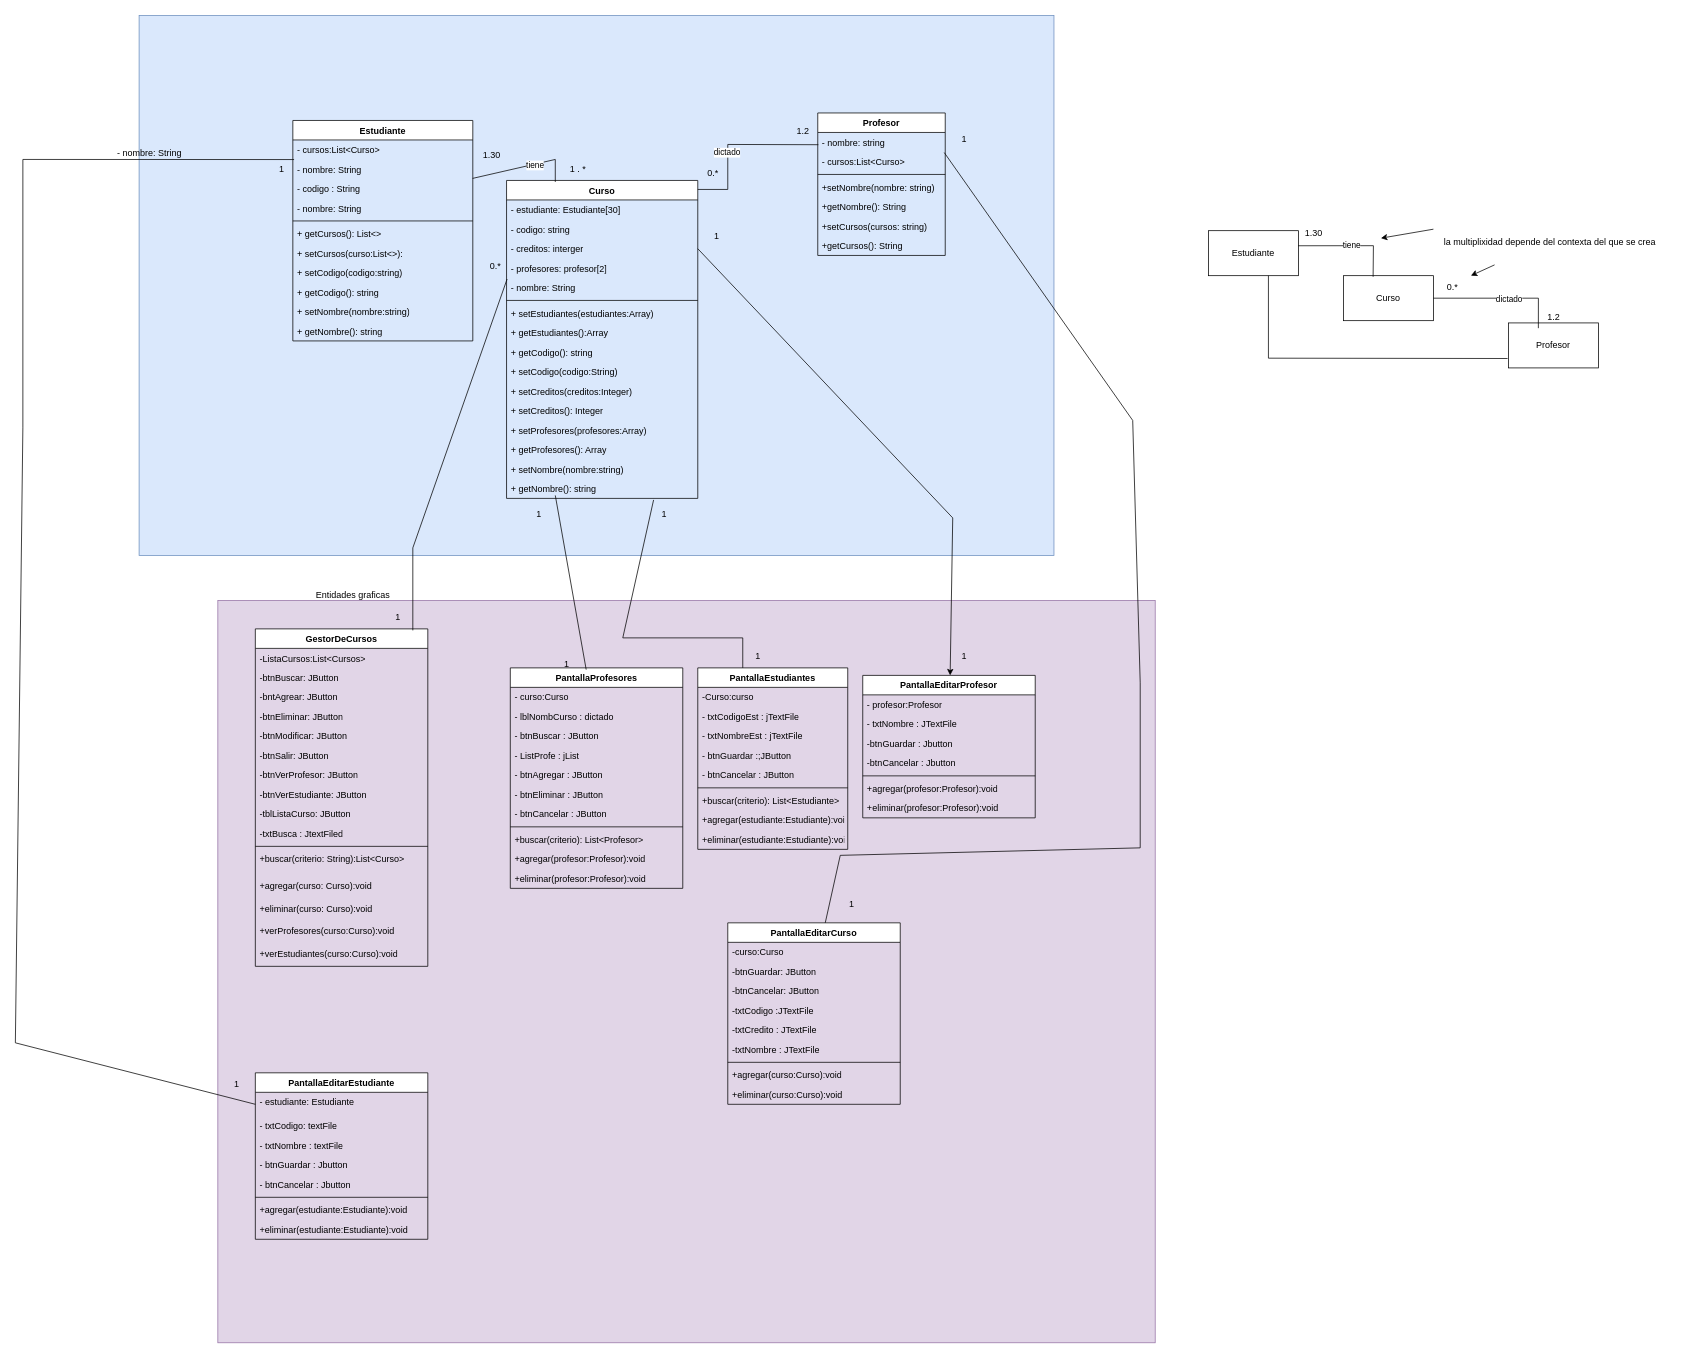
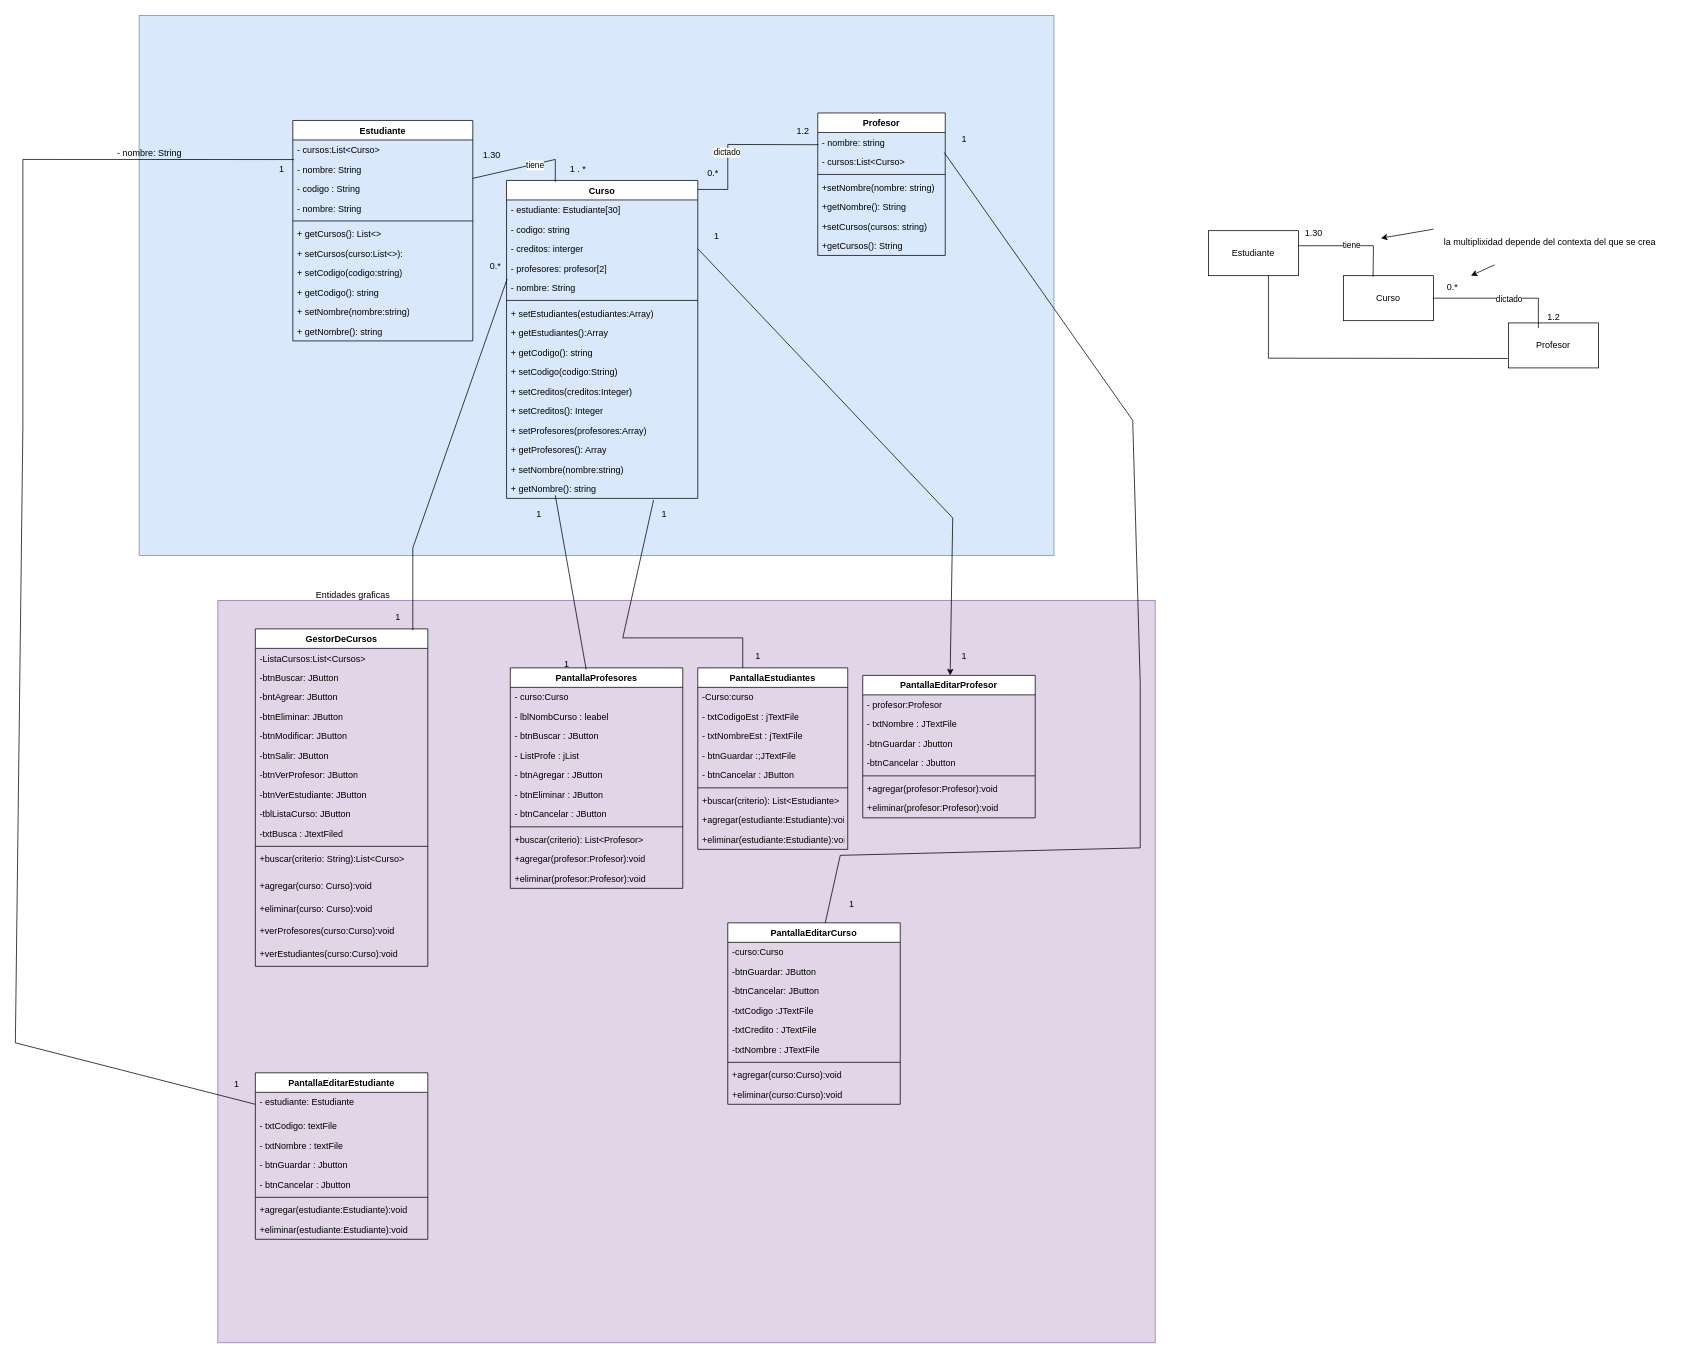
(567, 718) -> (563, 718)
(753, 757) -> (756, 757)
